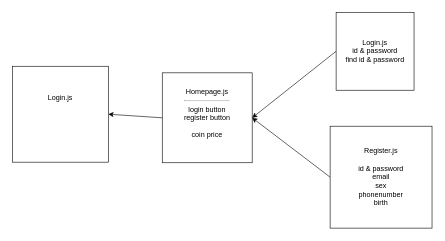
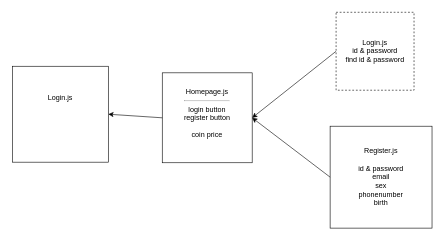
(375, 51) -> (375, 51)
